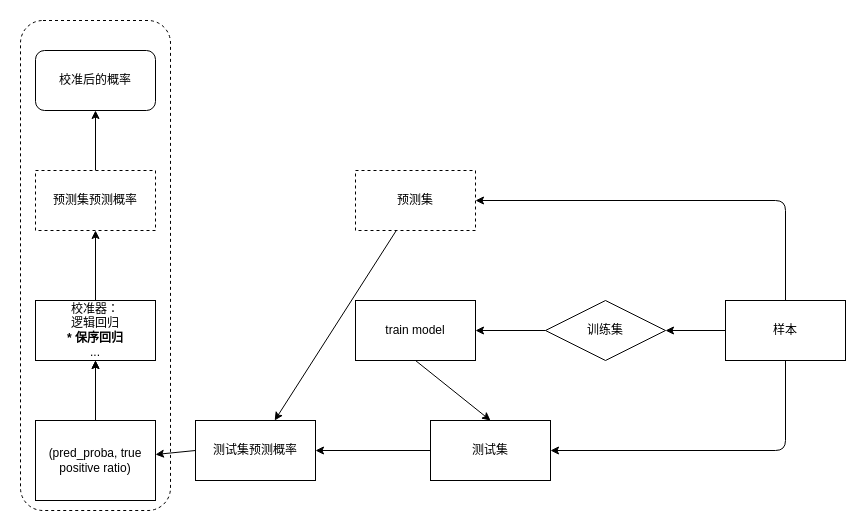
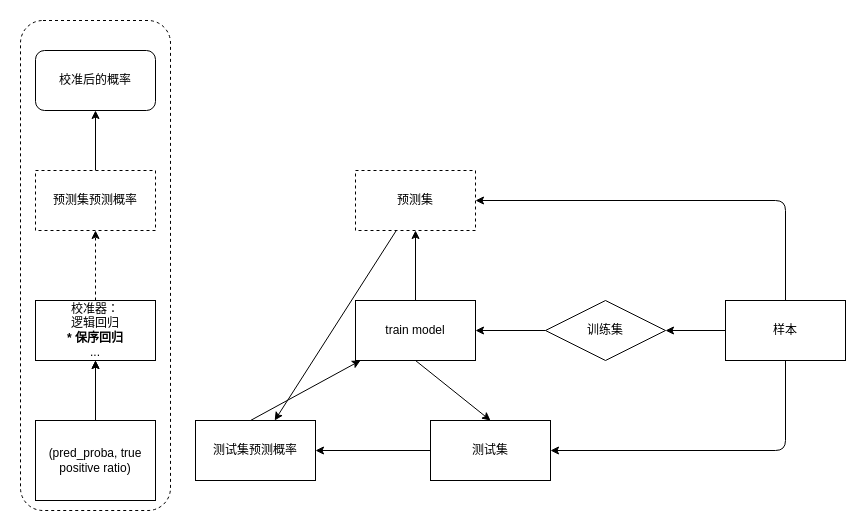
(96, 269) -> (96, 269)
none -> (416, 269)
(179, 452) -> (302, 392)
